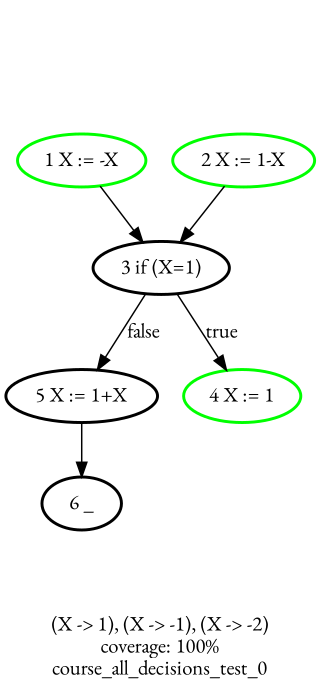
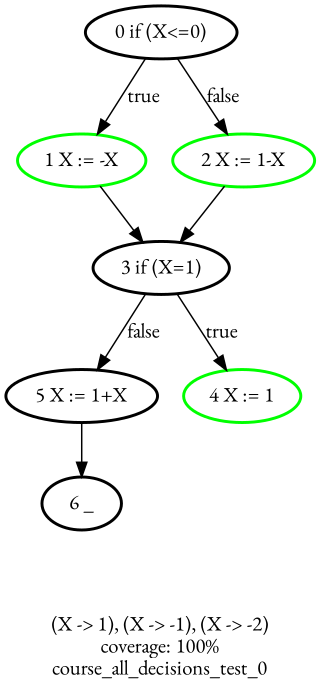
none -> (161, 32)
